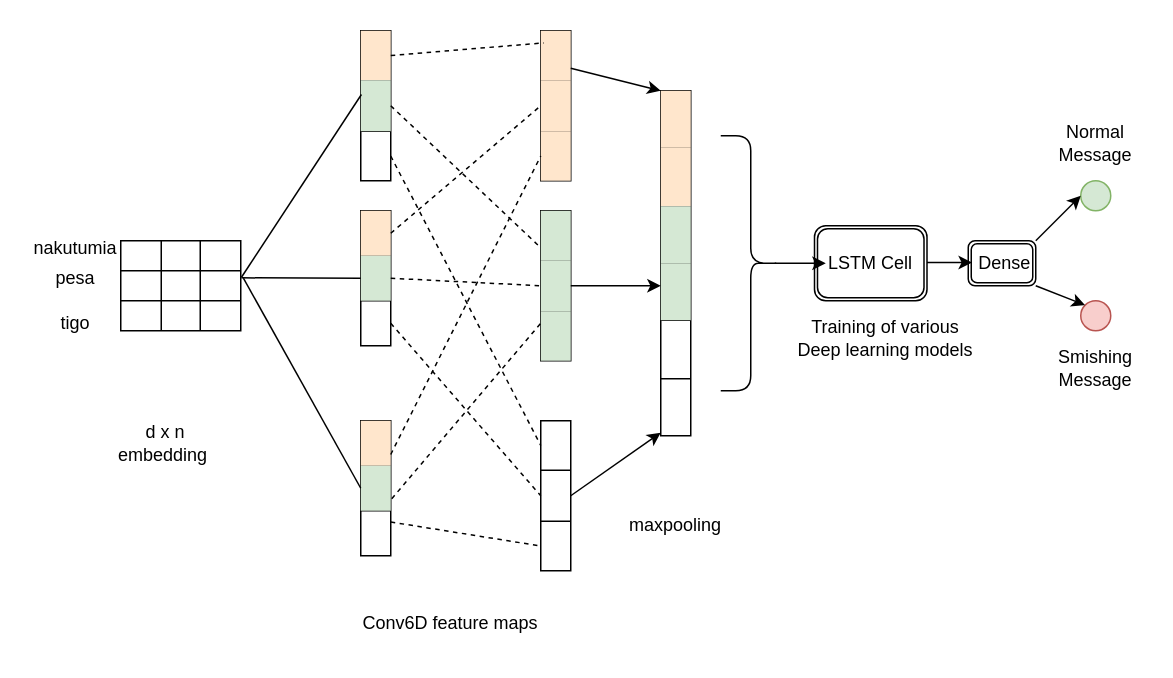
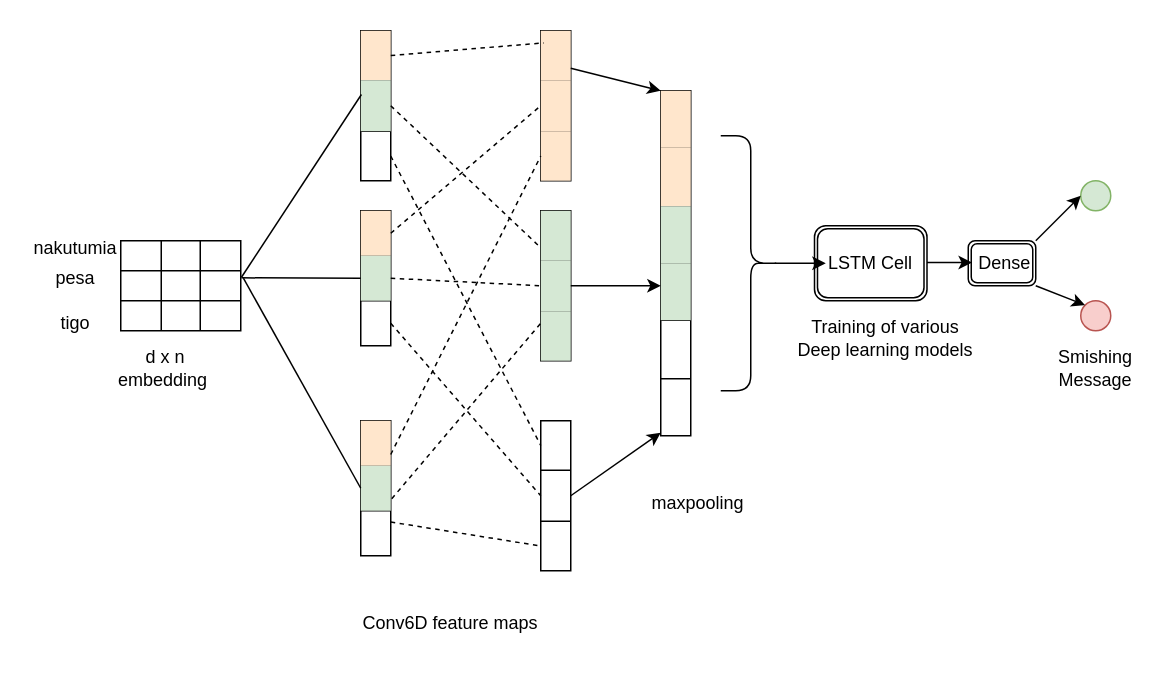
(1096, 143) -> none
(166, 443) -> (166, 368)
(676, 526) -> (698, 503)
